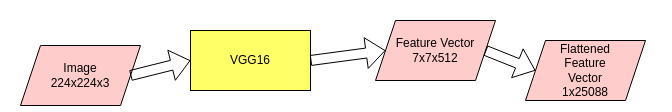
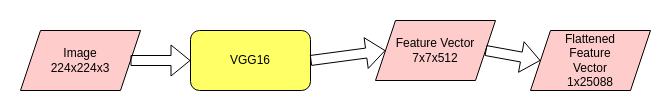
(251, 61) -> (251, 61)
(586, 71) -> (591, 61)
(81, 76) -> (81, 61)
